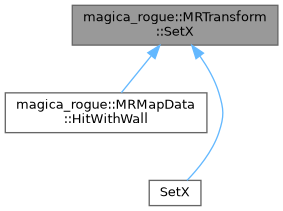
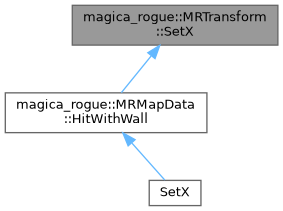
(222, 121) -> (148, 162)
